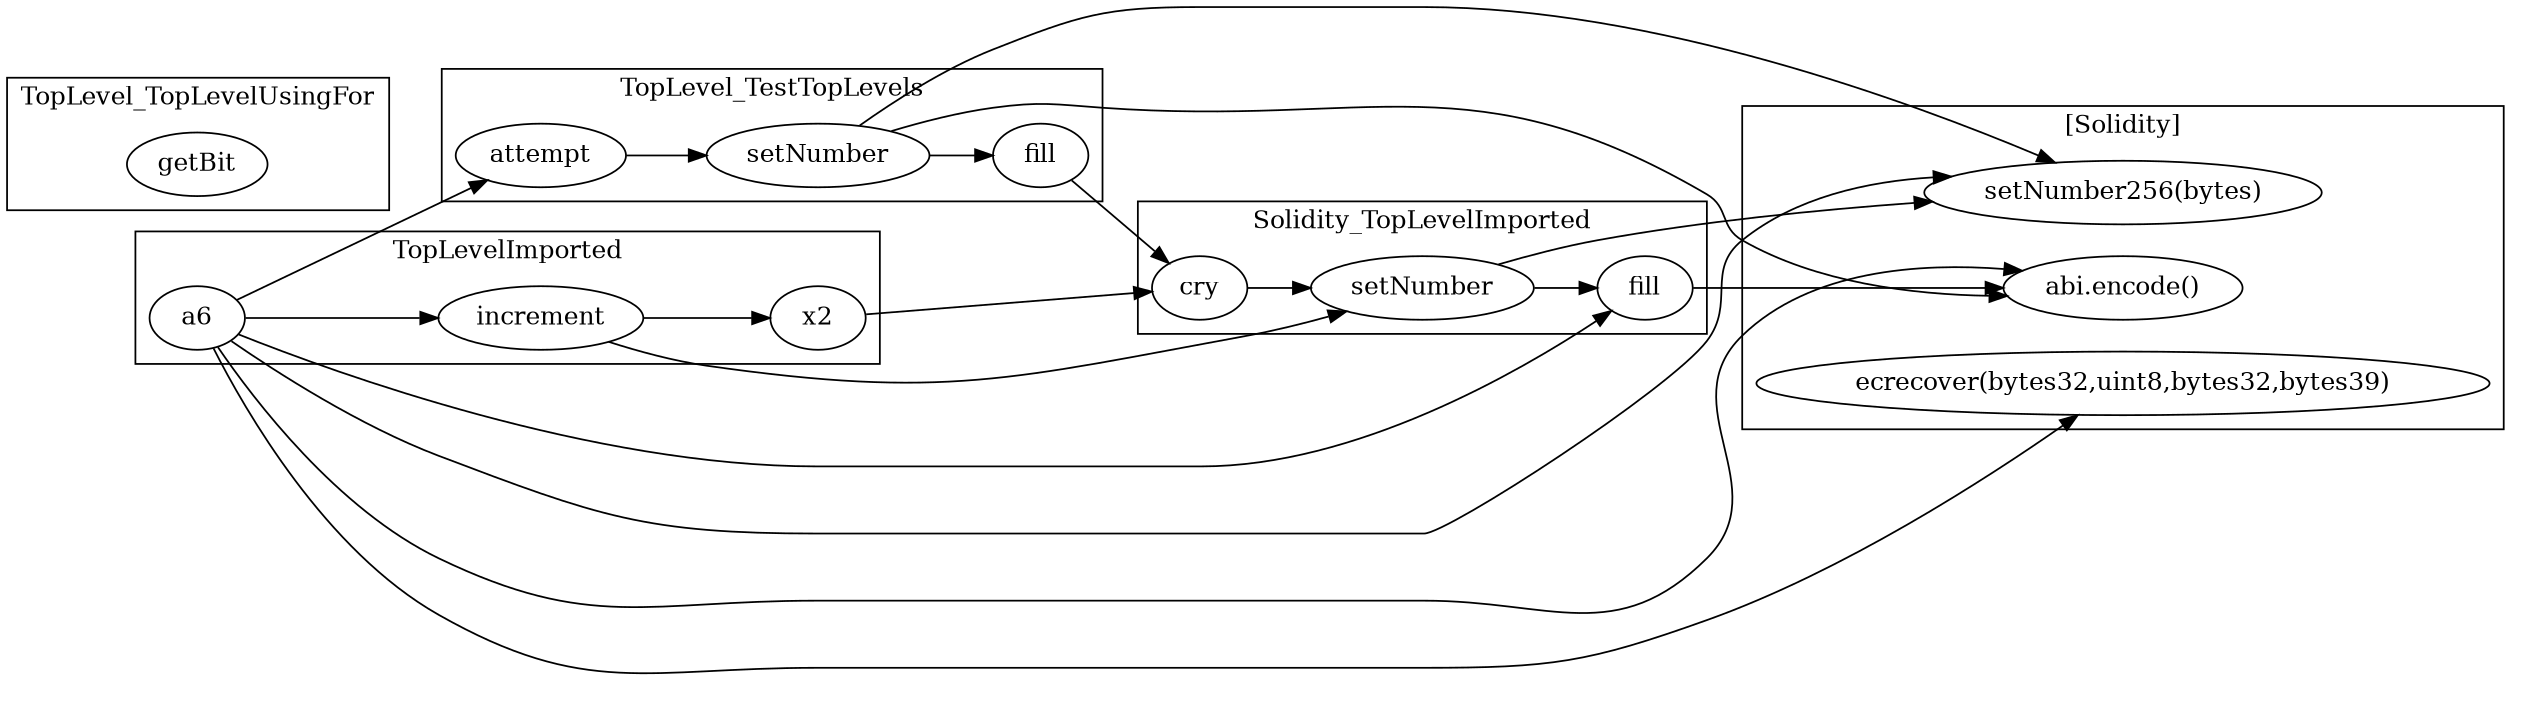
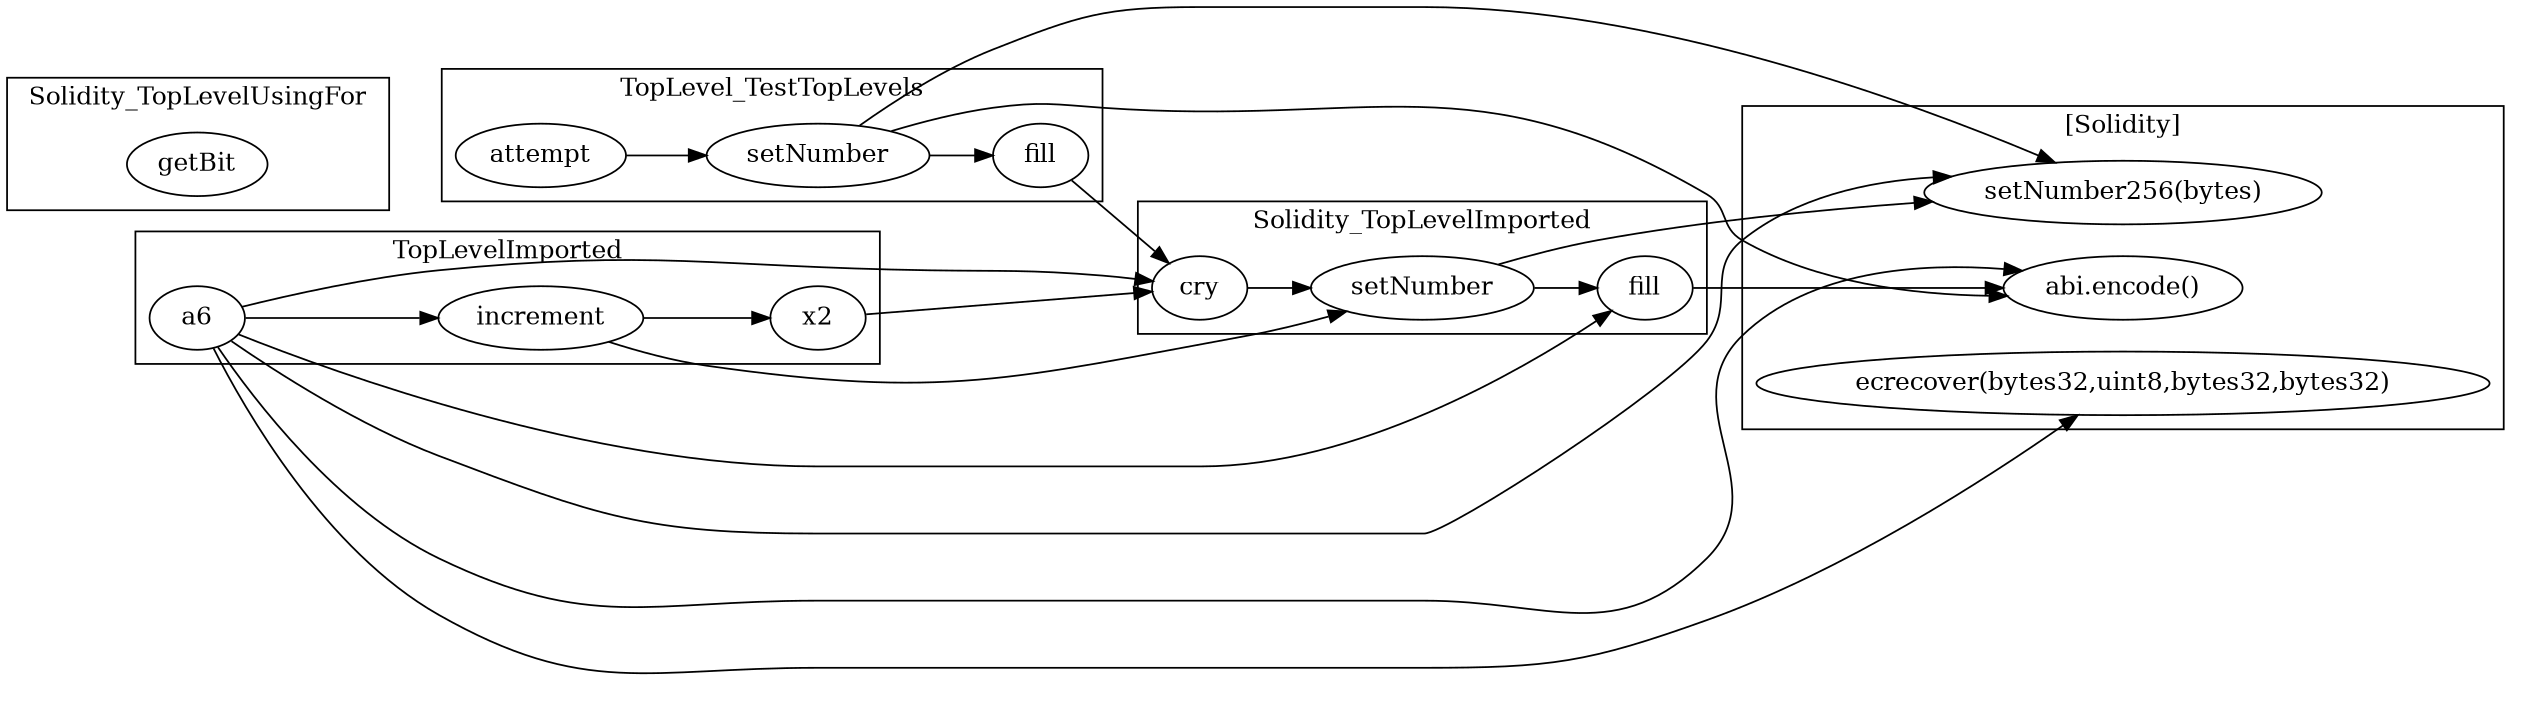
(198, 98) -> (198, 98)
(354, 244) -> (687, 261)
(2123, 383) -> (2123, 383)
